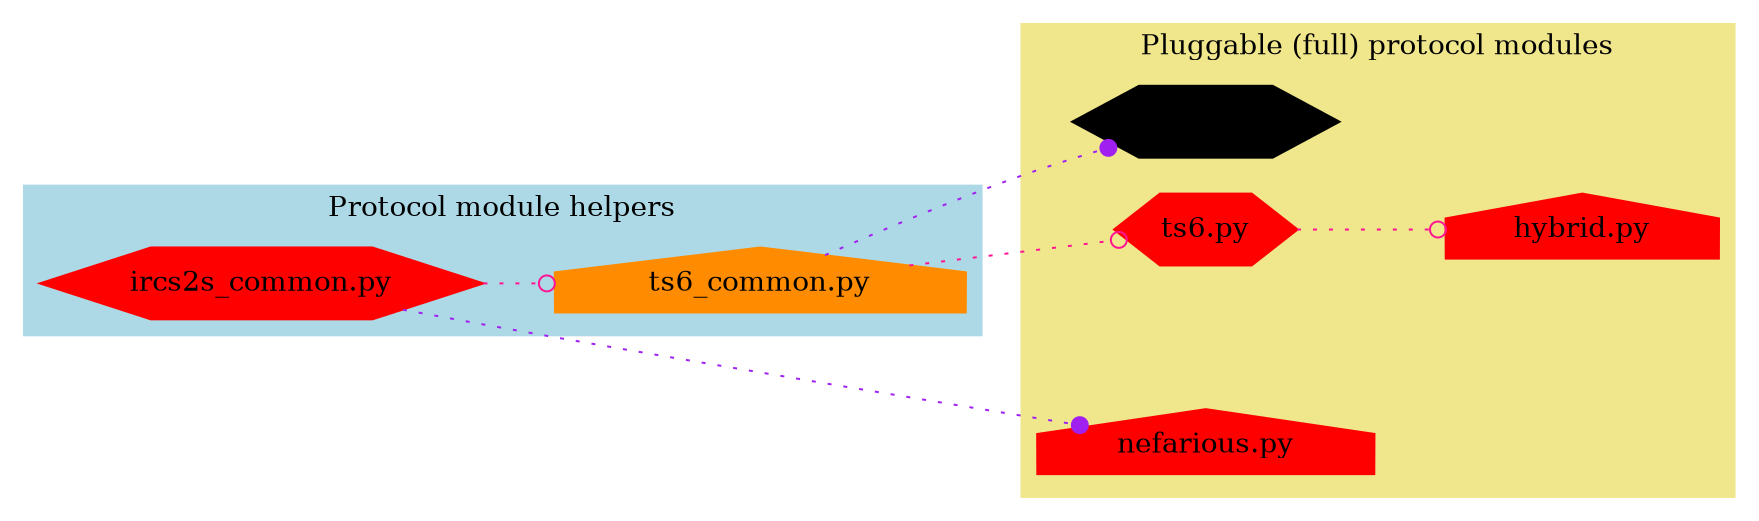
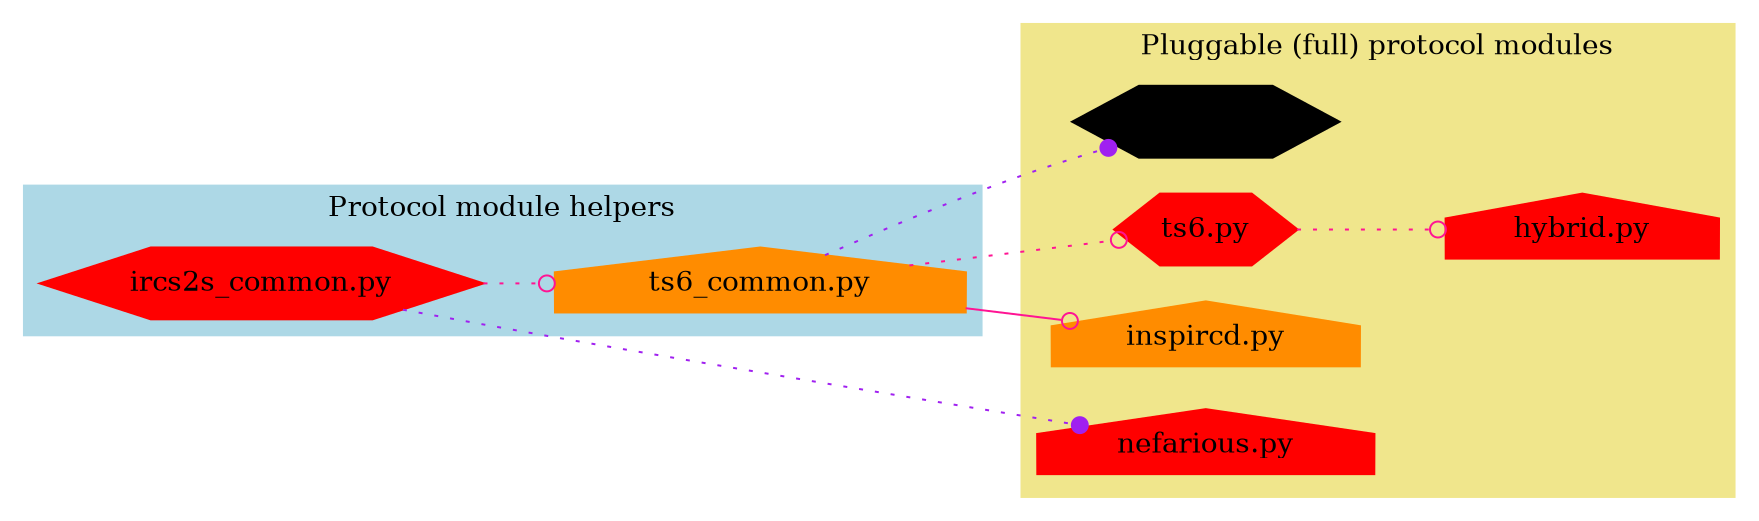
none -> (1206, 337)
